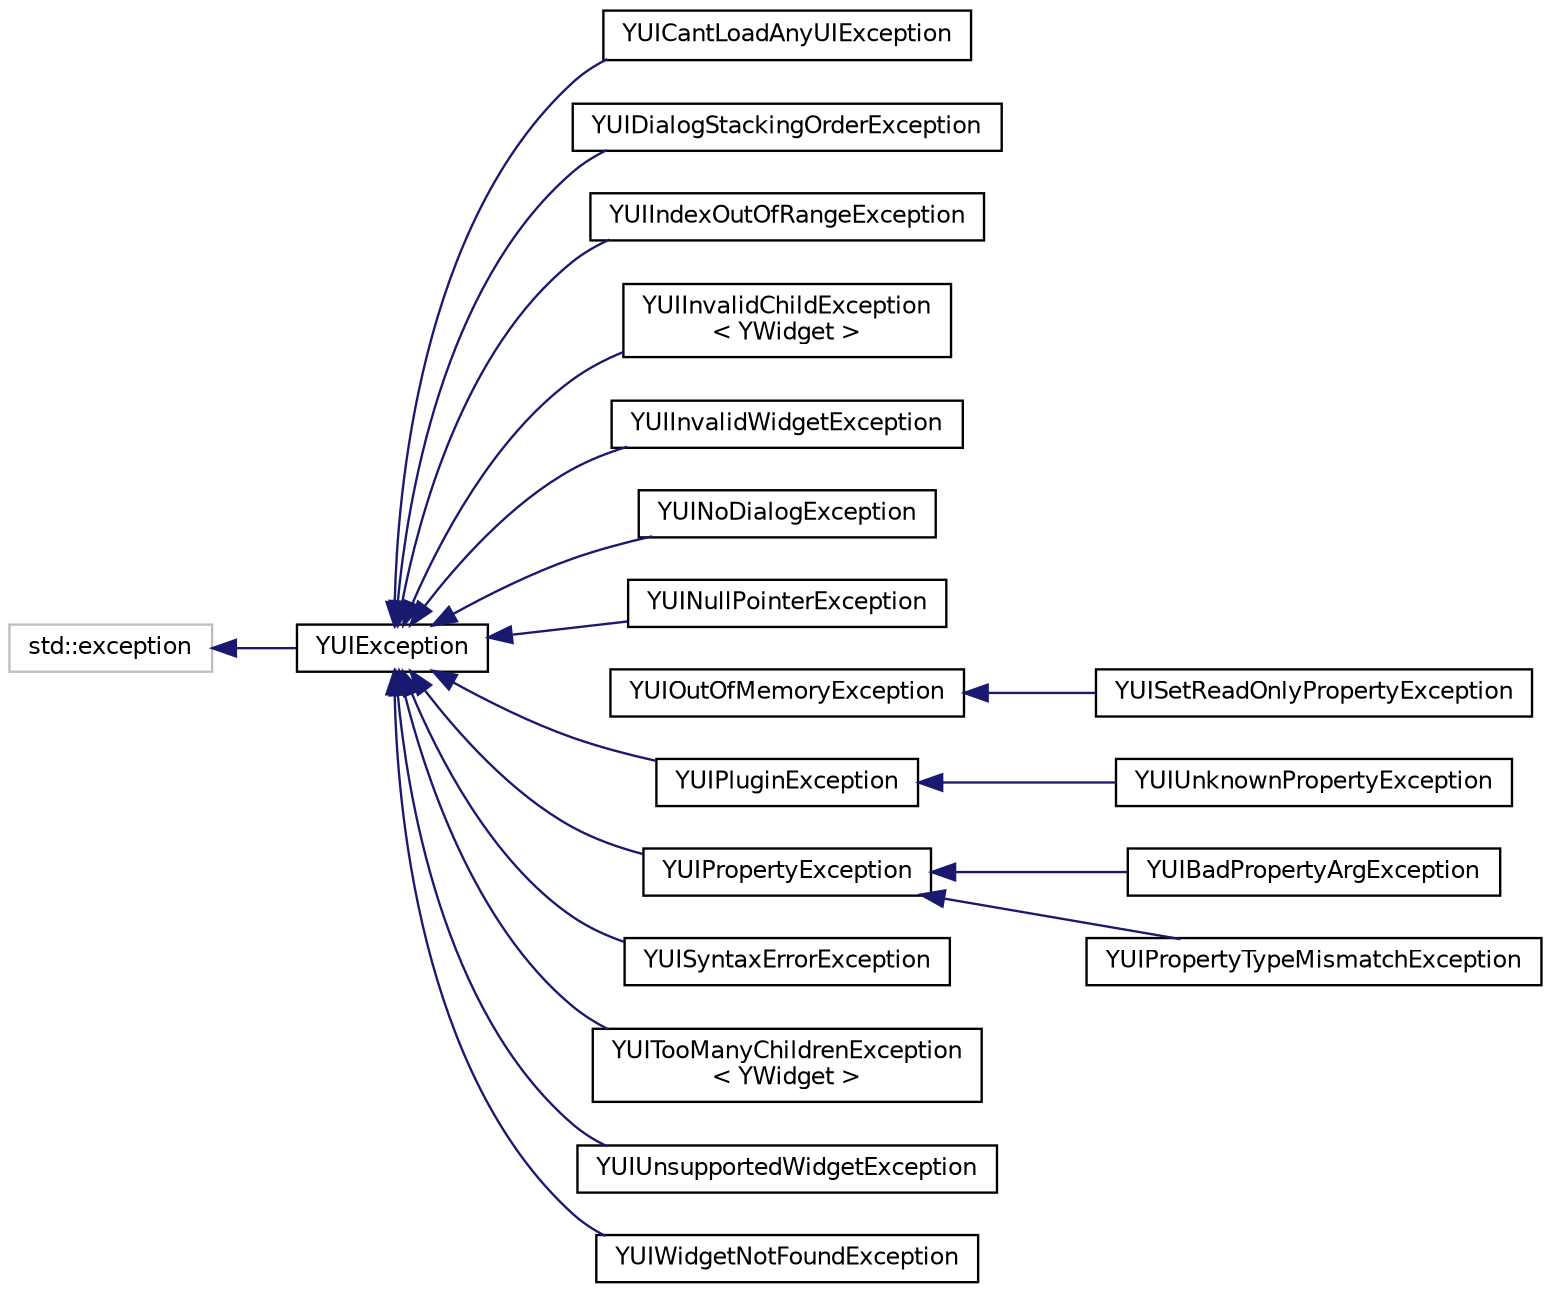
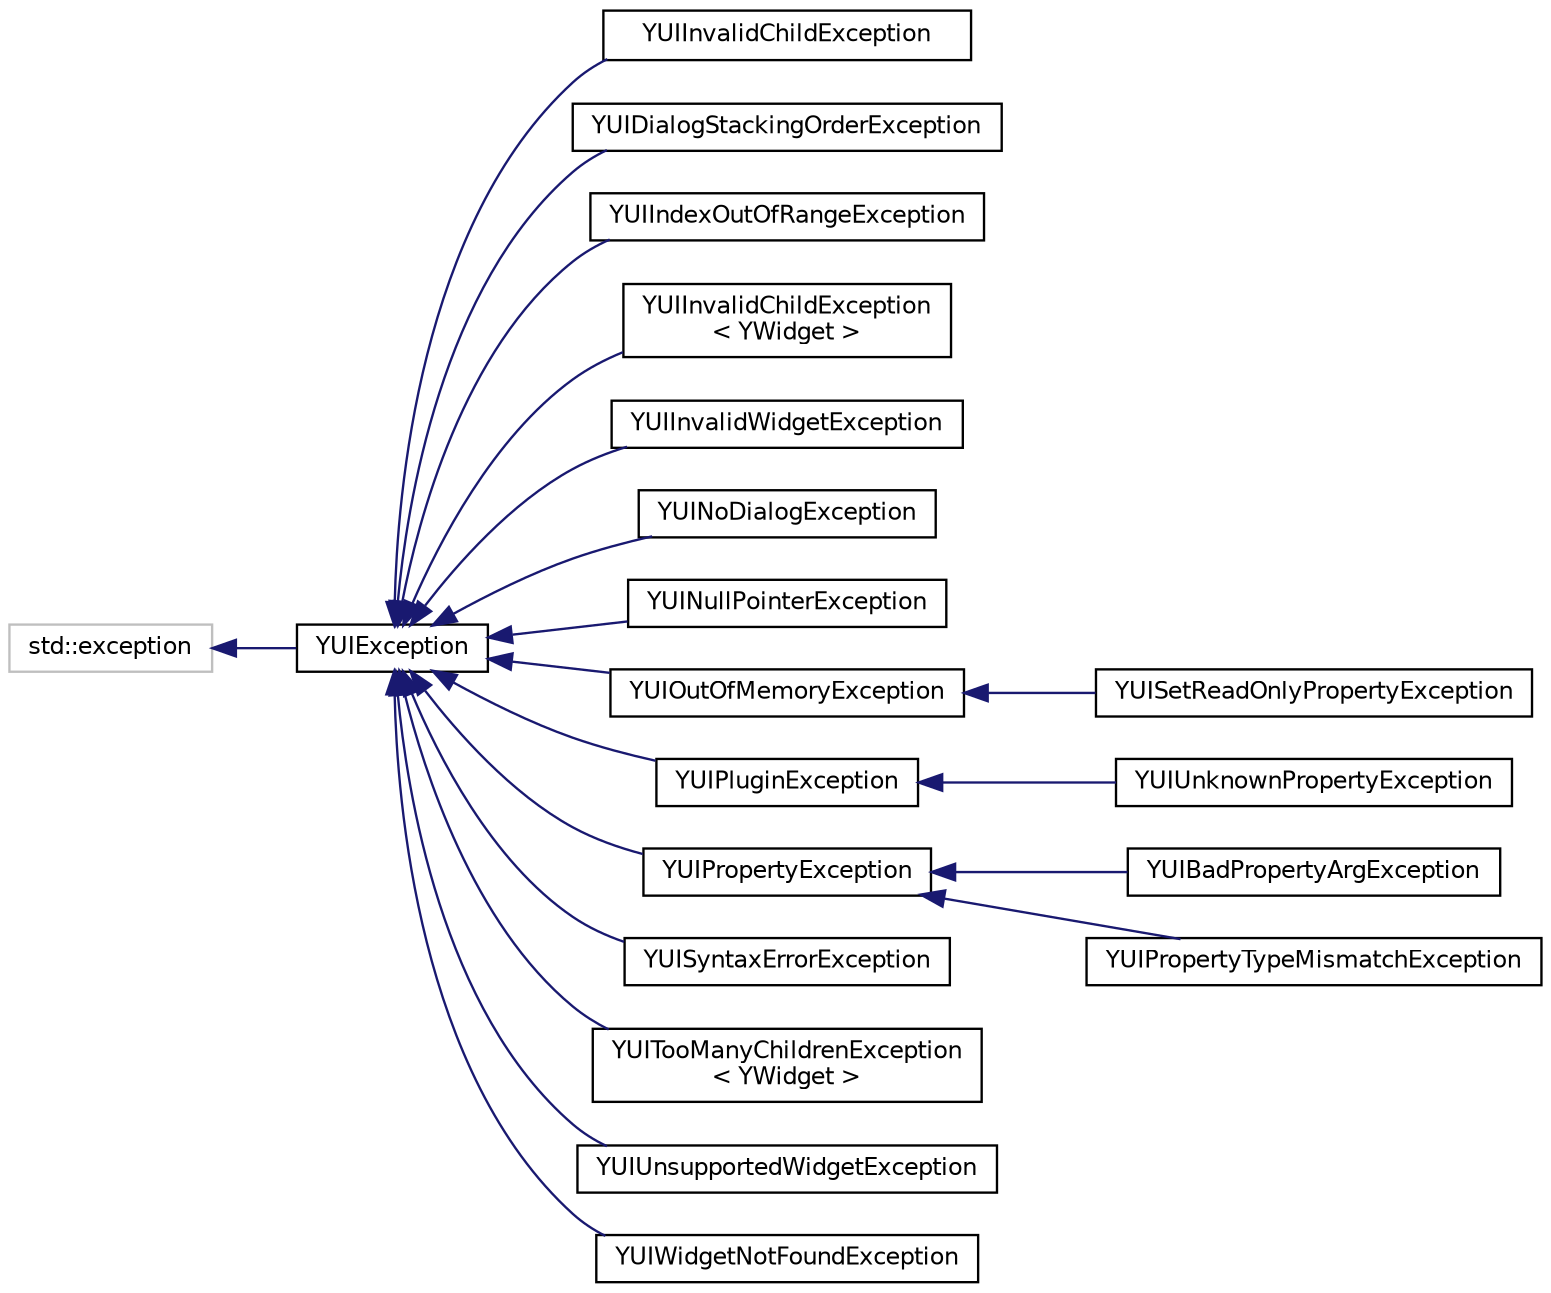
(787, 35) -> (787, 35)
none -> (561, 667)
